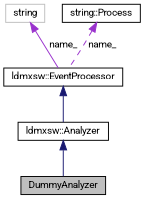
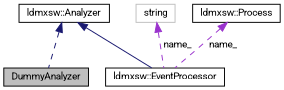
(101, 13) -> (236, 13)
(47, 49) -> (161, 50)
(63, 109) -> (119, 48)
(63, 163) -> (54, 50)
